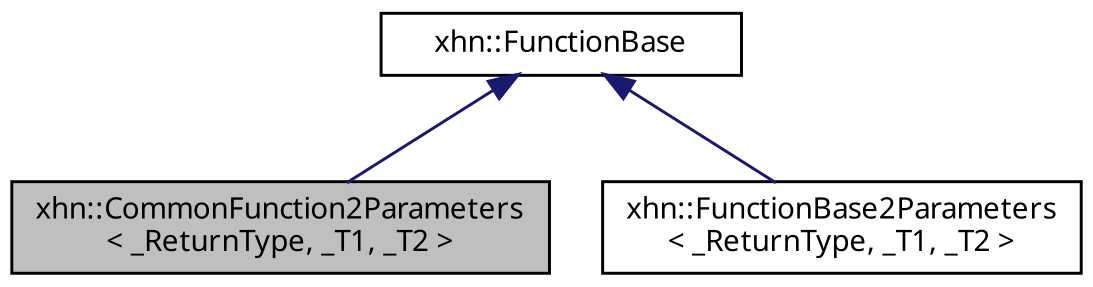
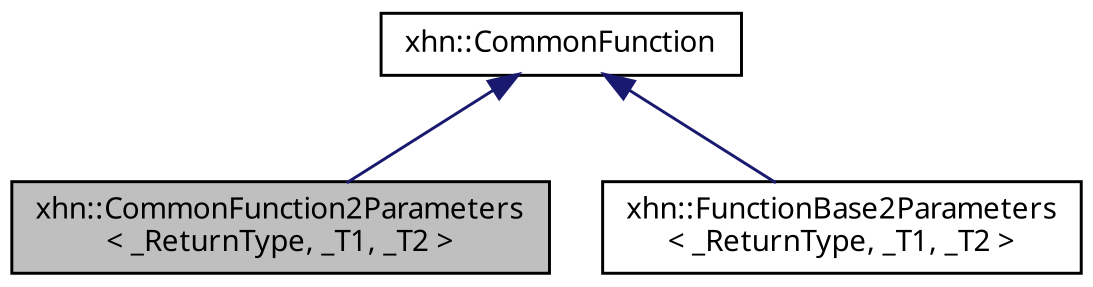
(561, 44) -> (561, 44)
